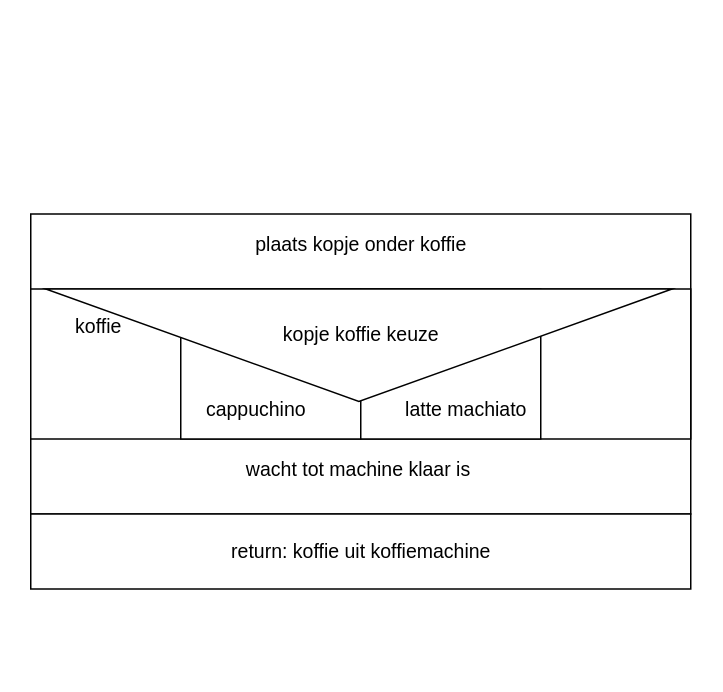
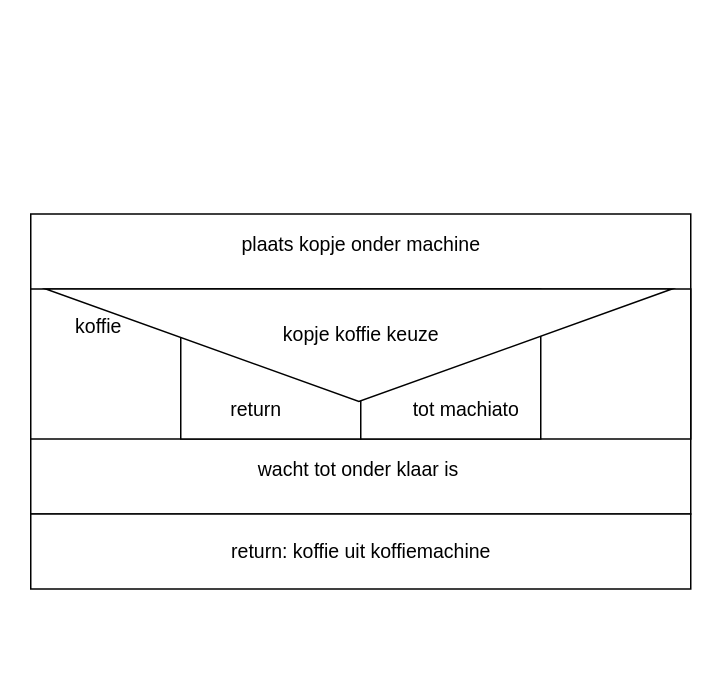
(362, 244) -> (362, 244)
(257, 409) -> (257, 409)
(467, 409) -> (467, 409)
(362, 469) -> (362, 469)
